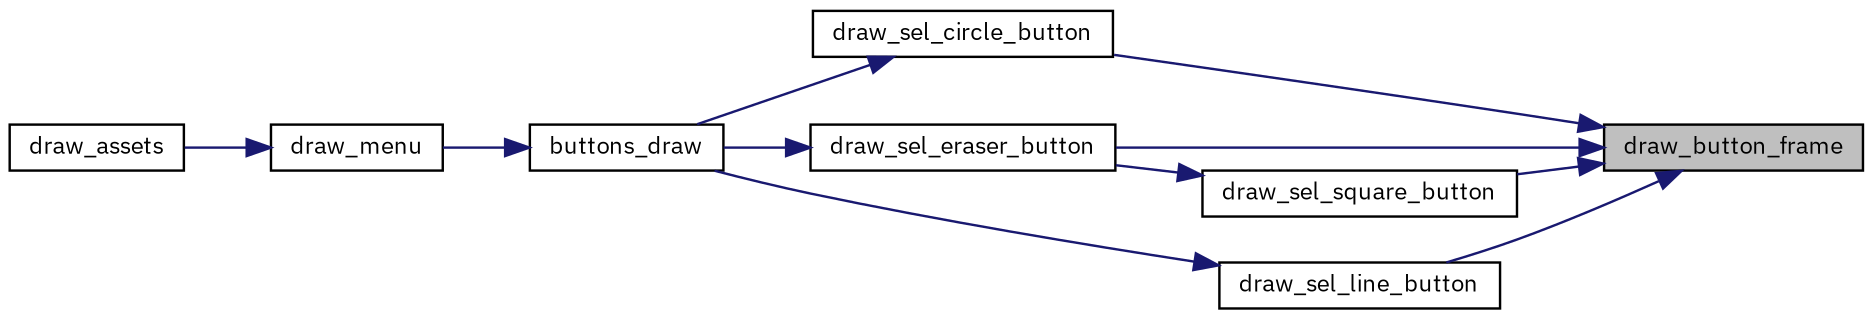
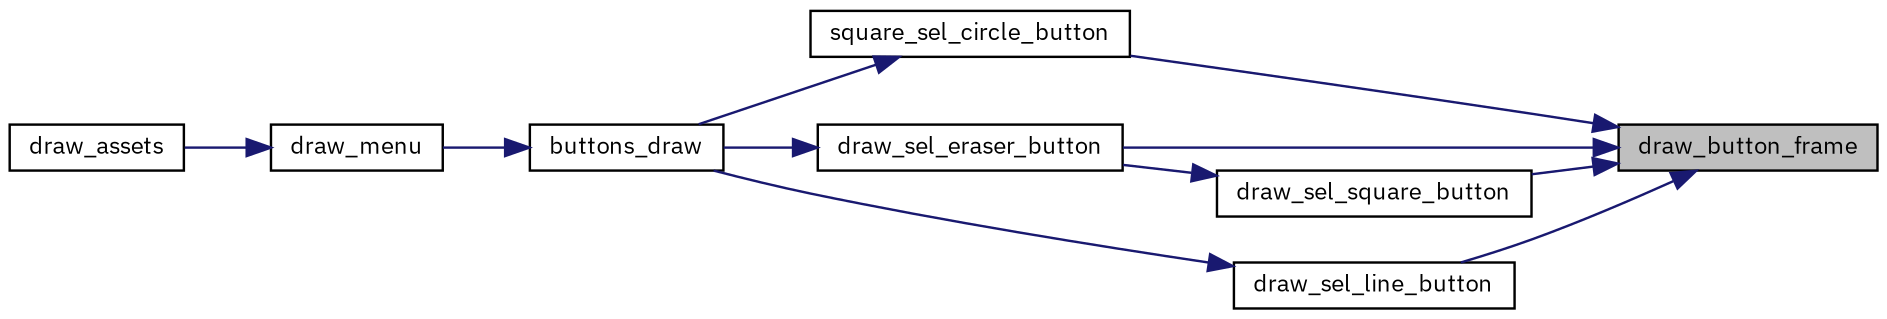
(963, 34) -> (970, 34)
